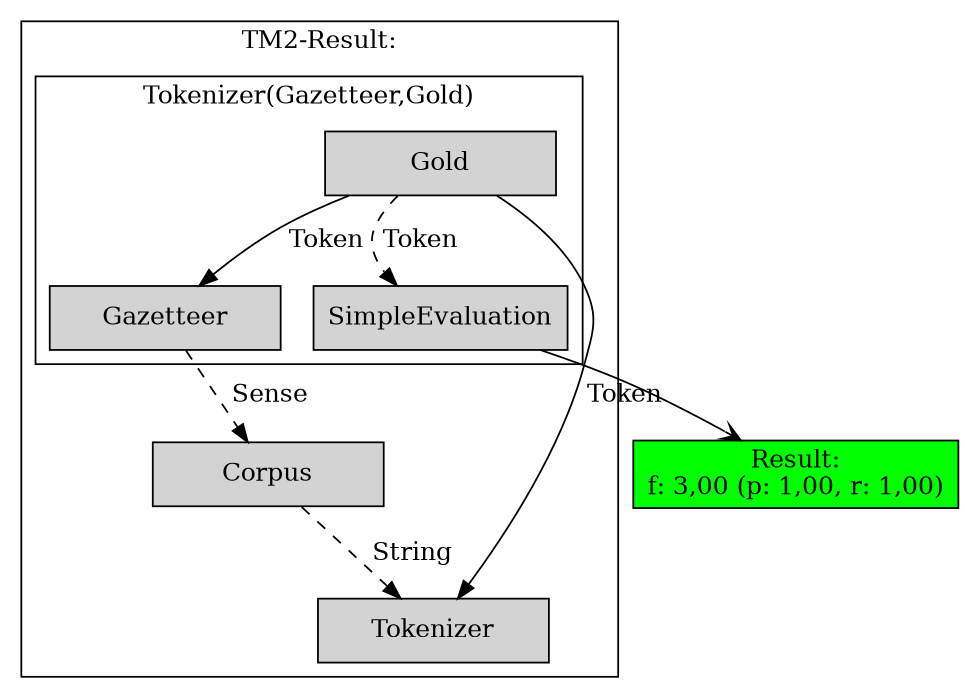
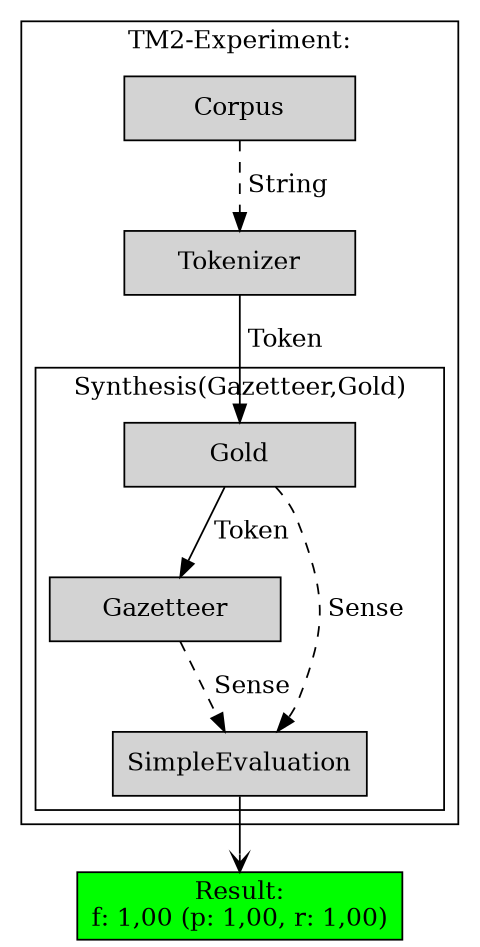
(320, 42) -> (240, 42)
(309, 97) -> (240, 388)
(417, 241) -> (362, 609)
(578, 384) -> (240, 350)
(212, 389) -> (198, 678)
(796, 474) -> (240, 906)
